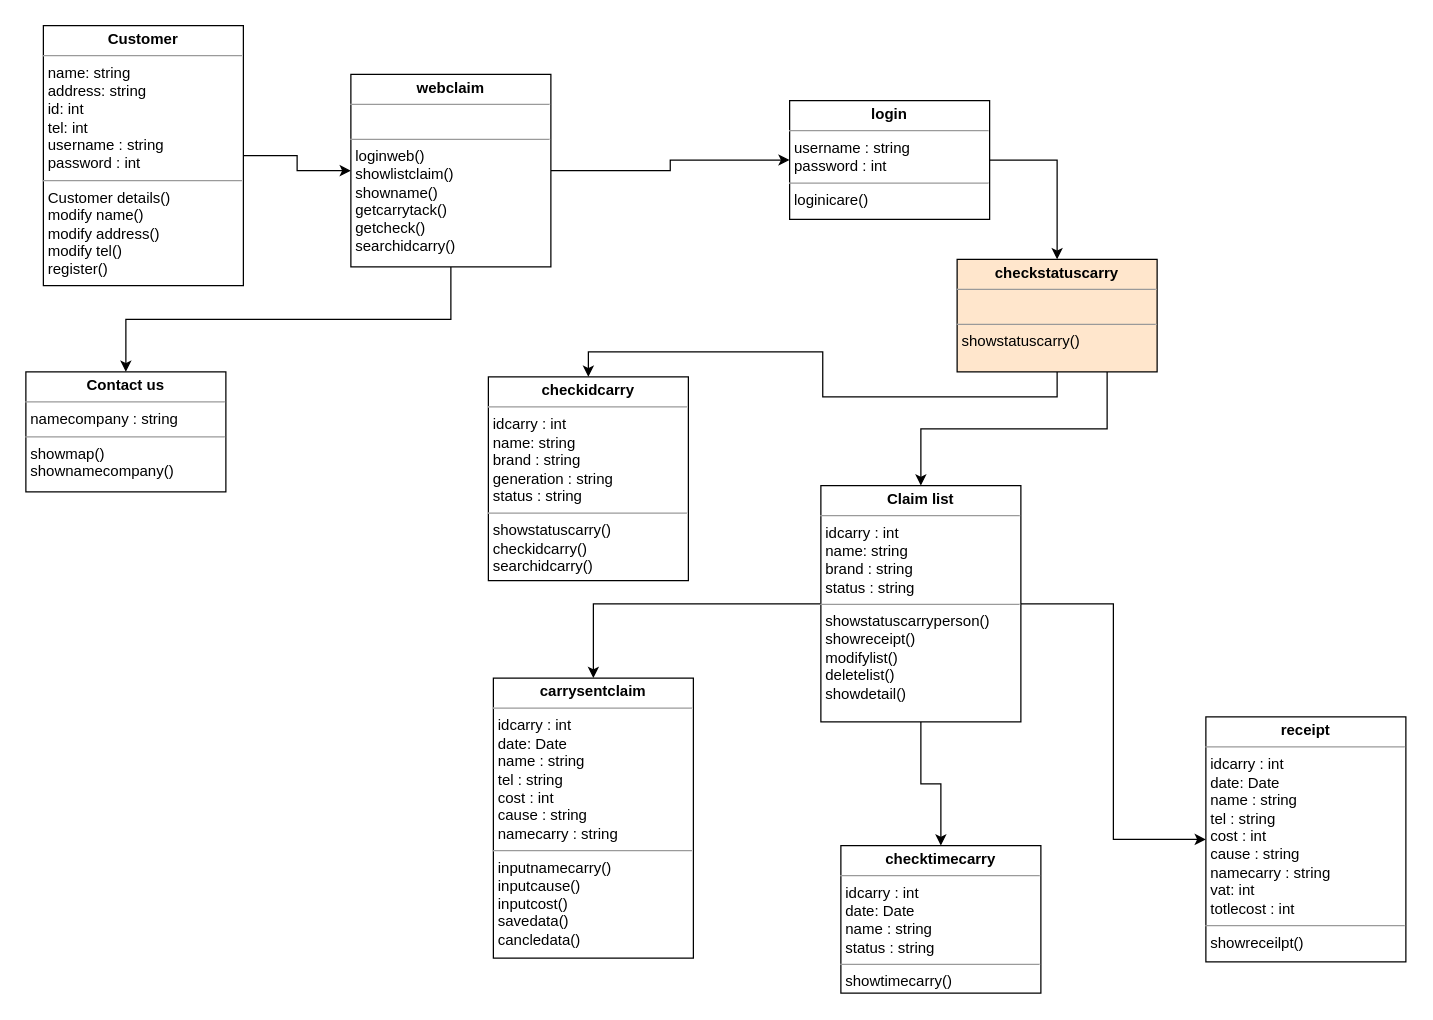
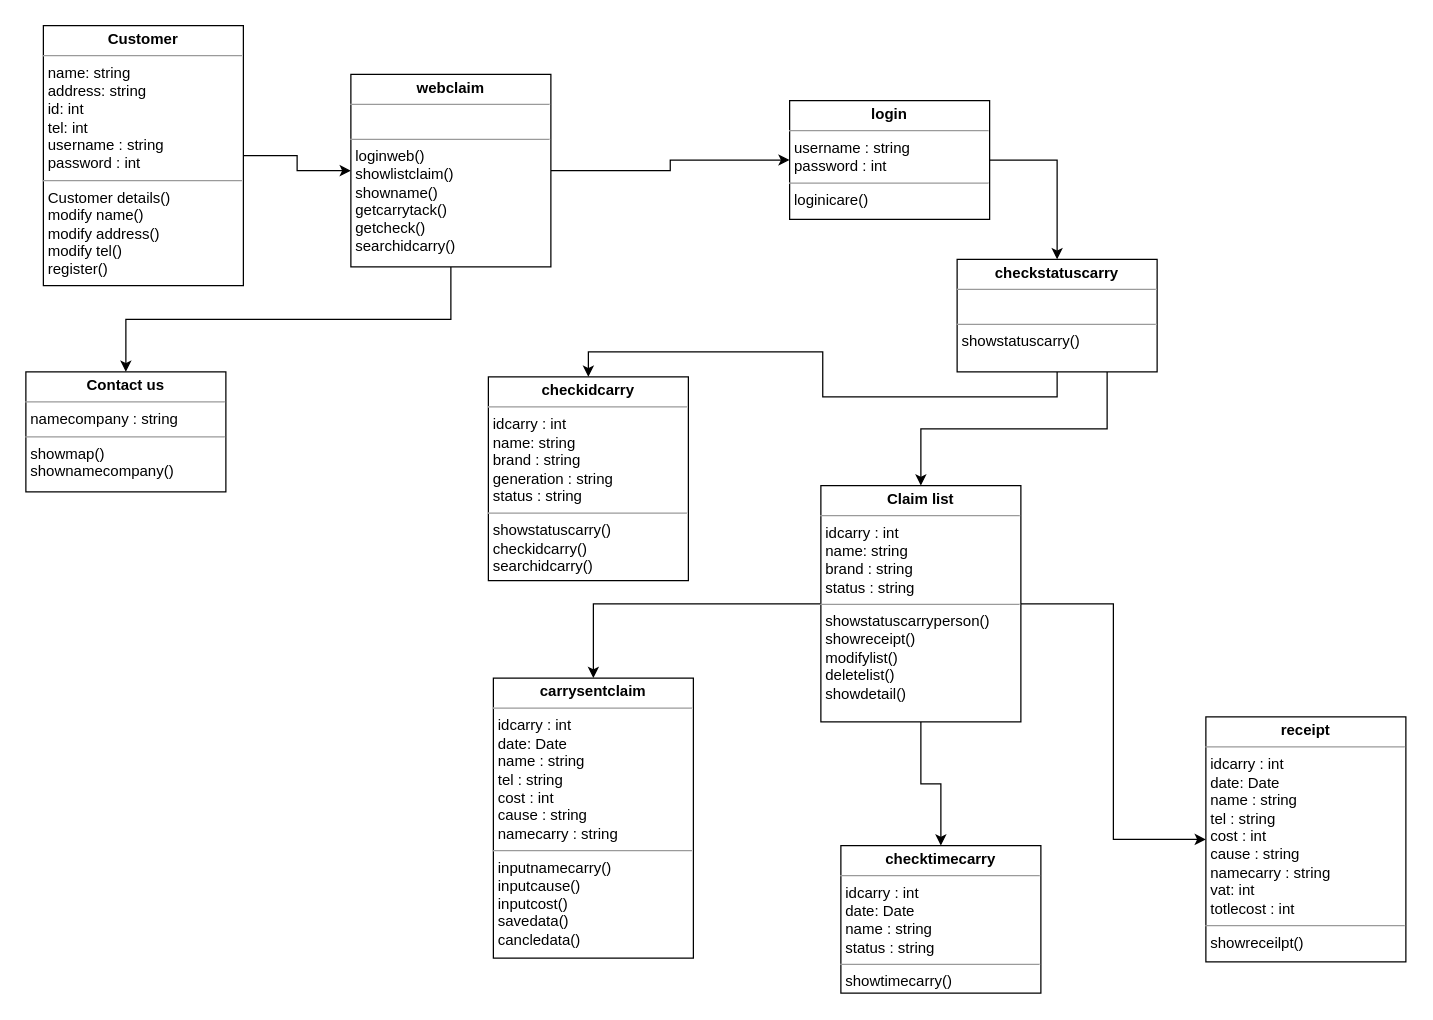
(1057, 316) -> (1057, 316)
